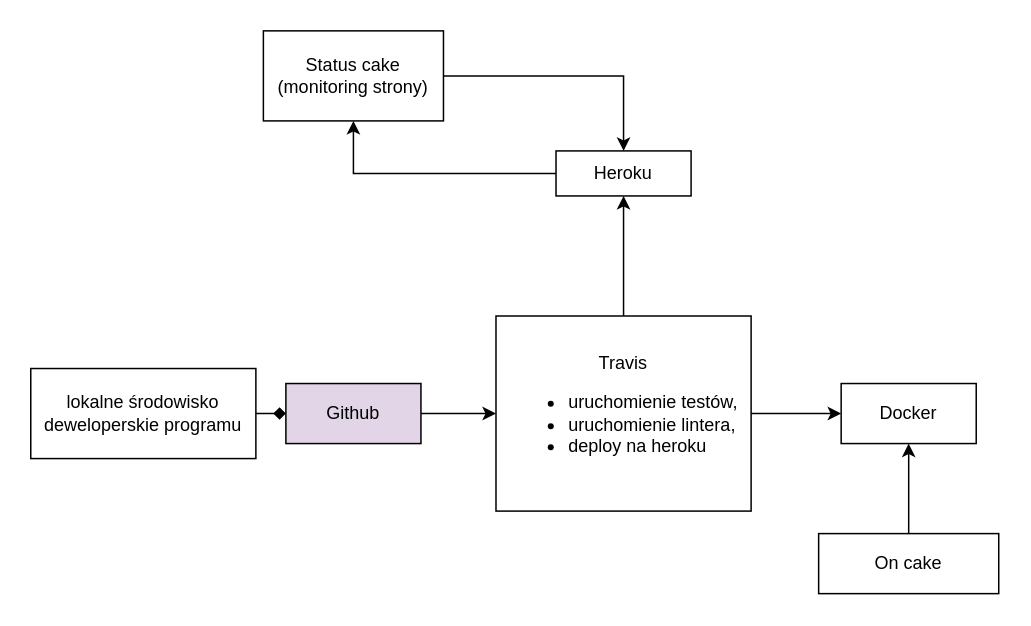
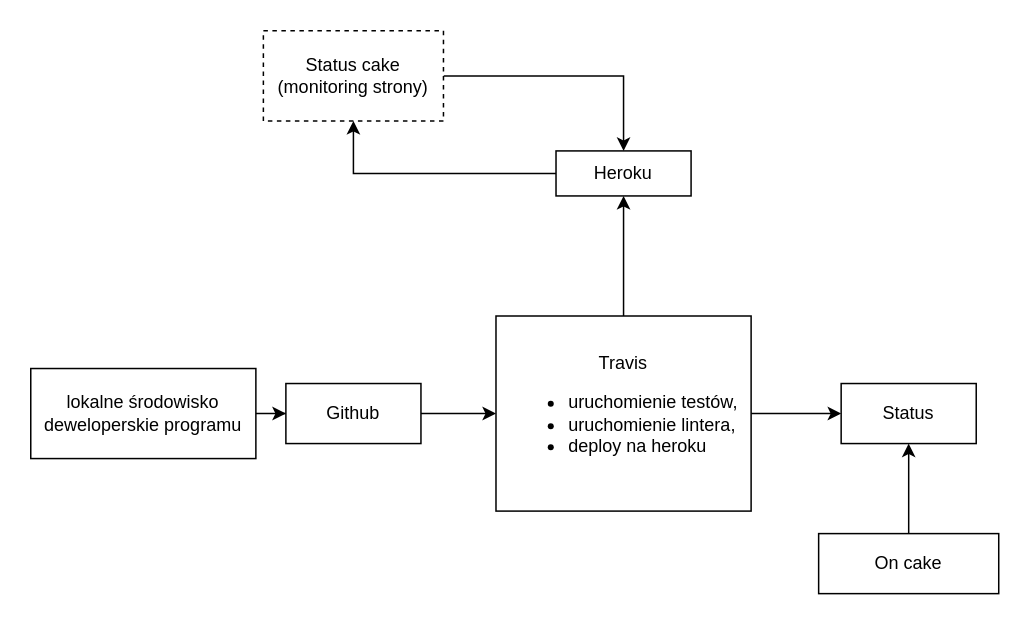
(353, 76) -> (353, 76)
(273, 413) -> (274, 413)
(353, 413) -> (353, 413)
(908, 413) -> (908, 413)
